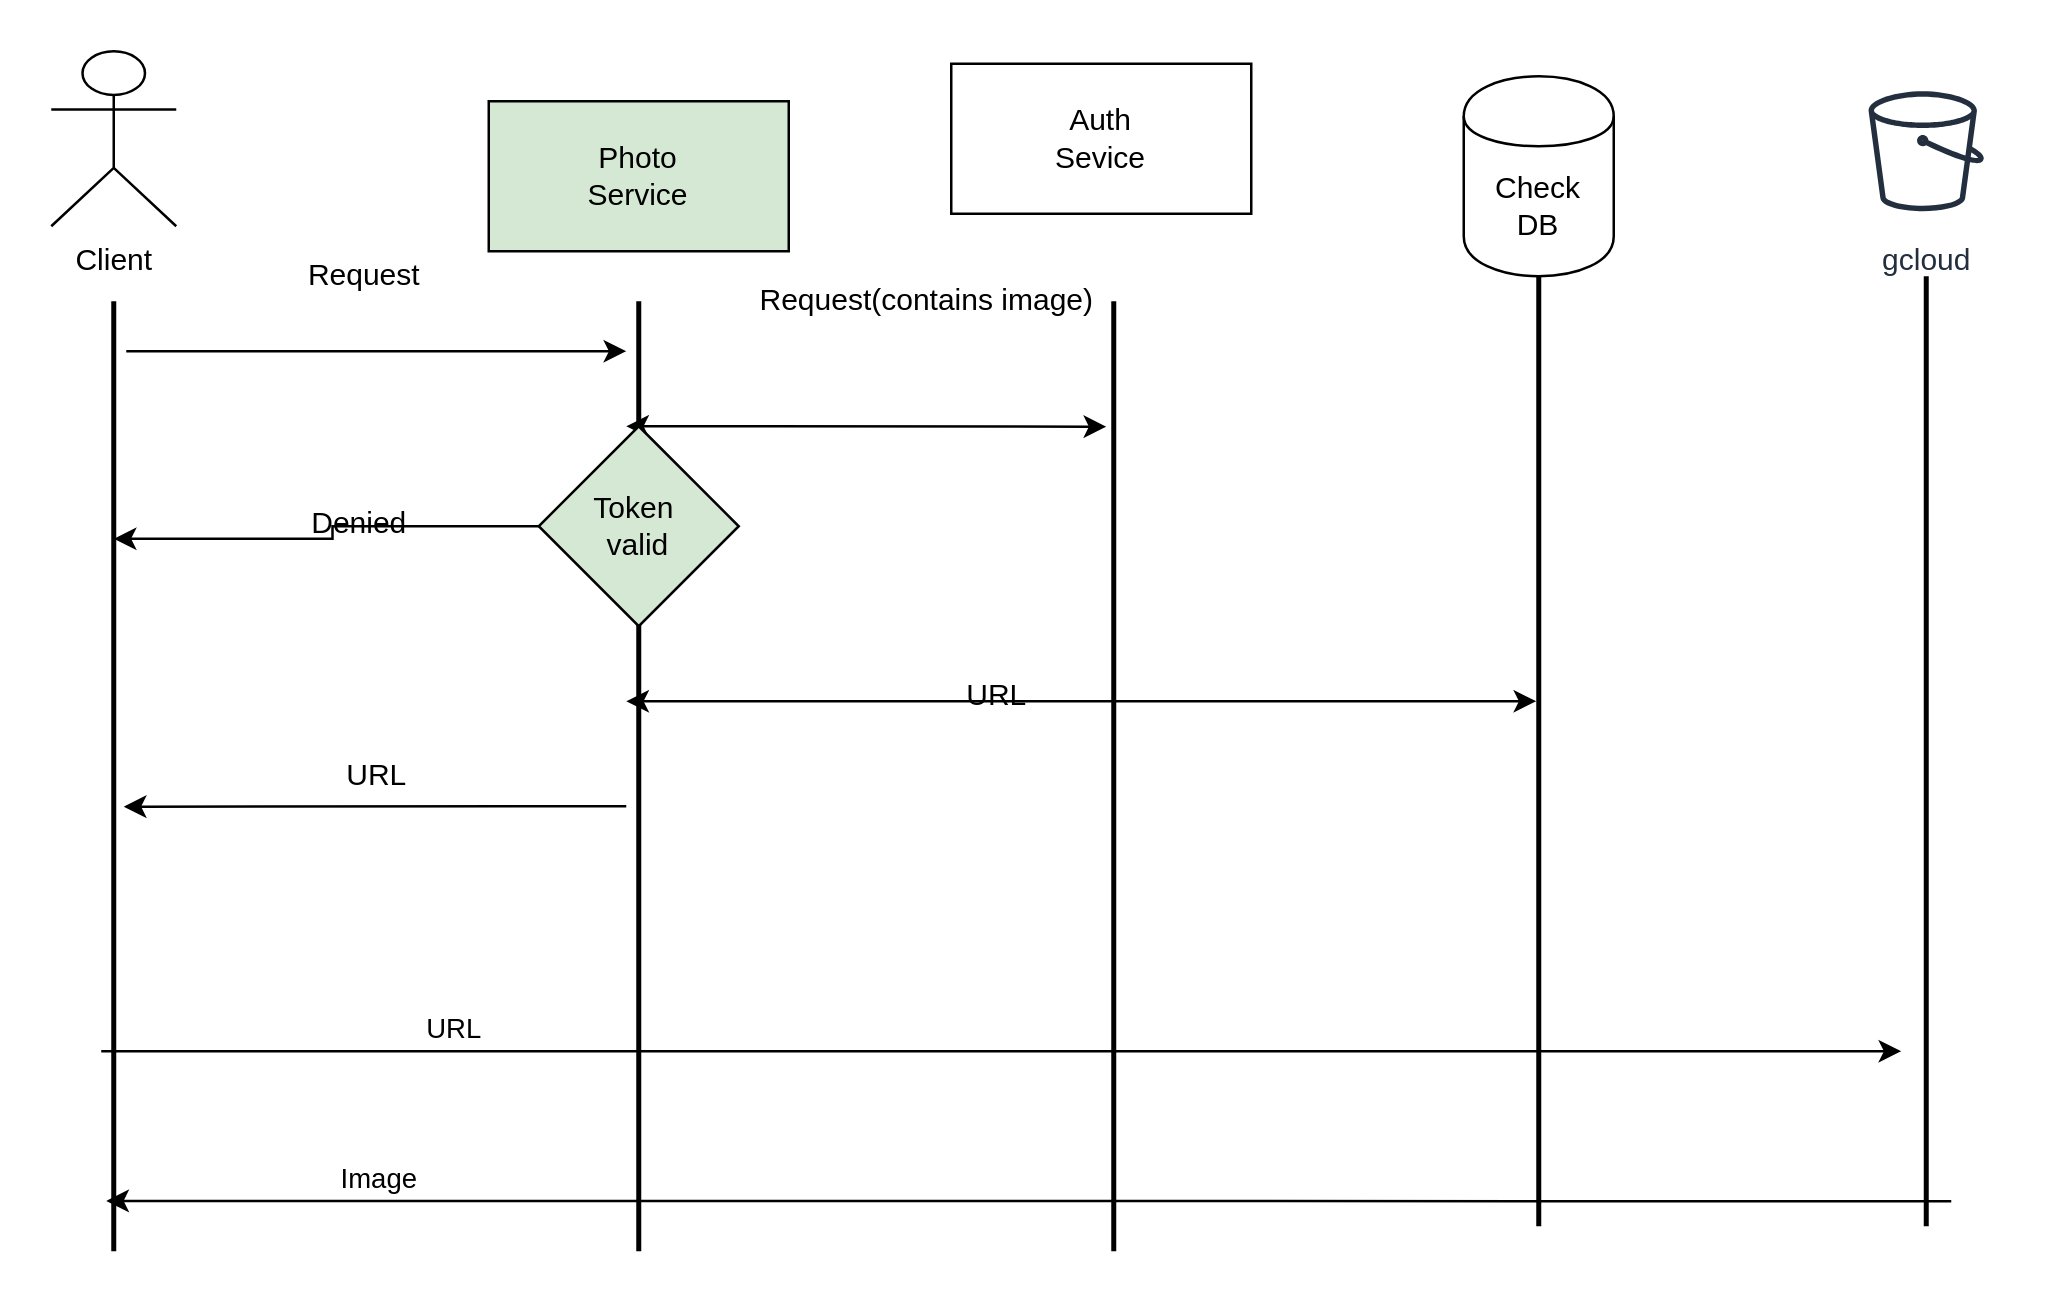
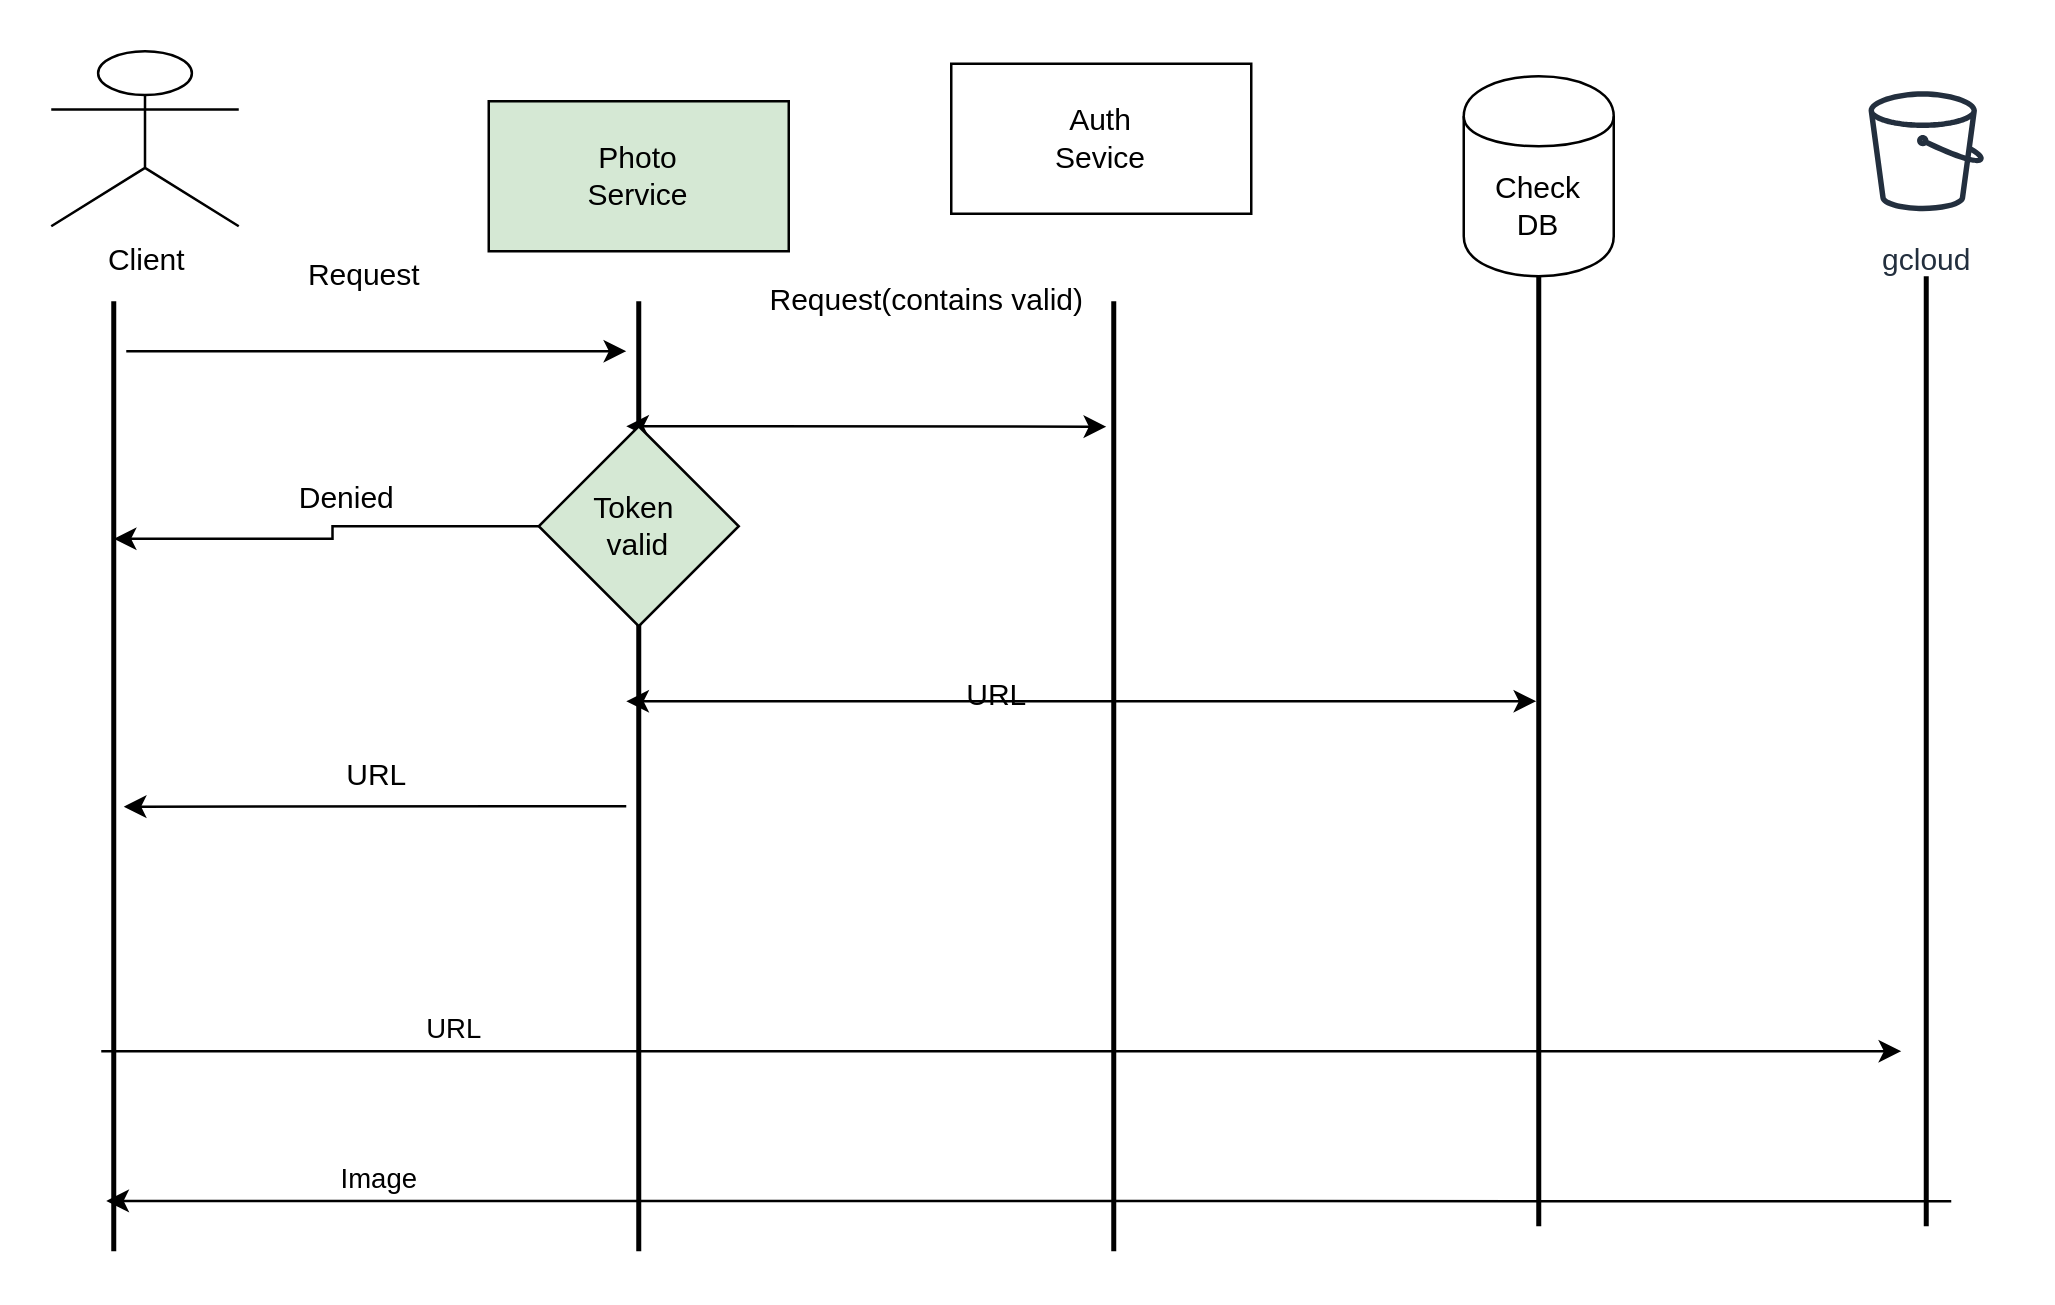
(114, 139) -> (145, 139)
(928, 301) -> (928, 301)
(359, 524) -> (346, 499)
